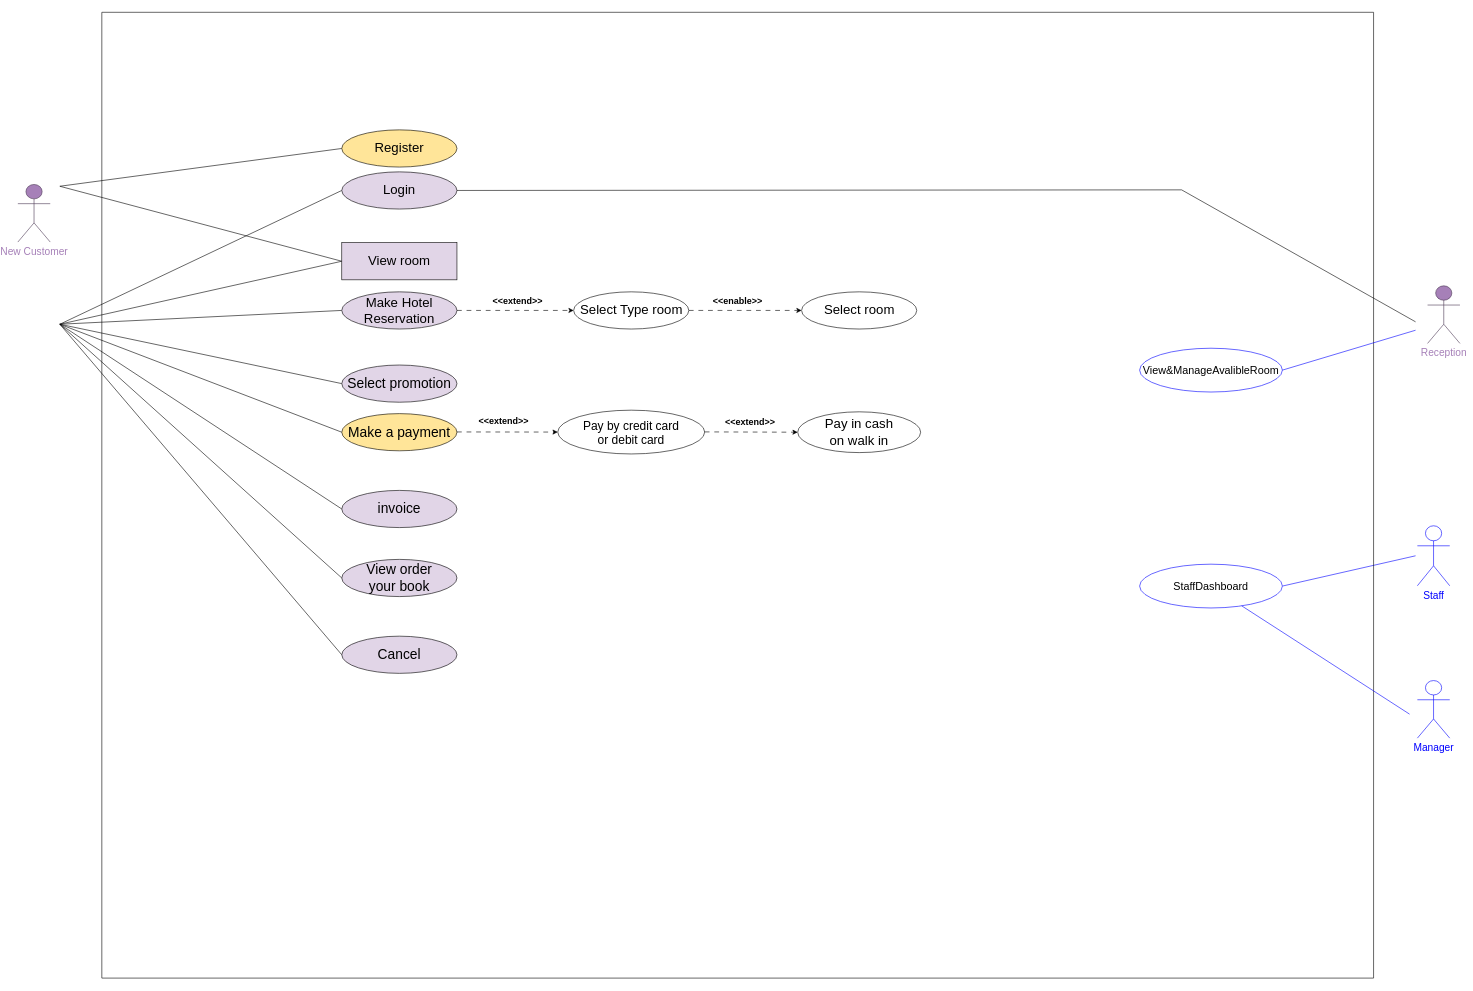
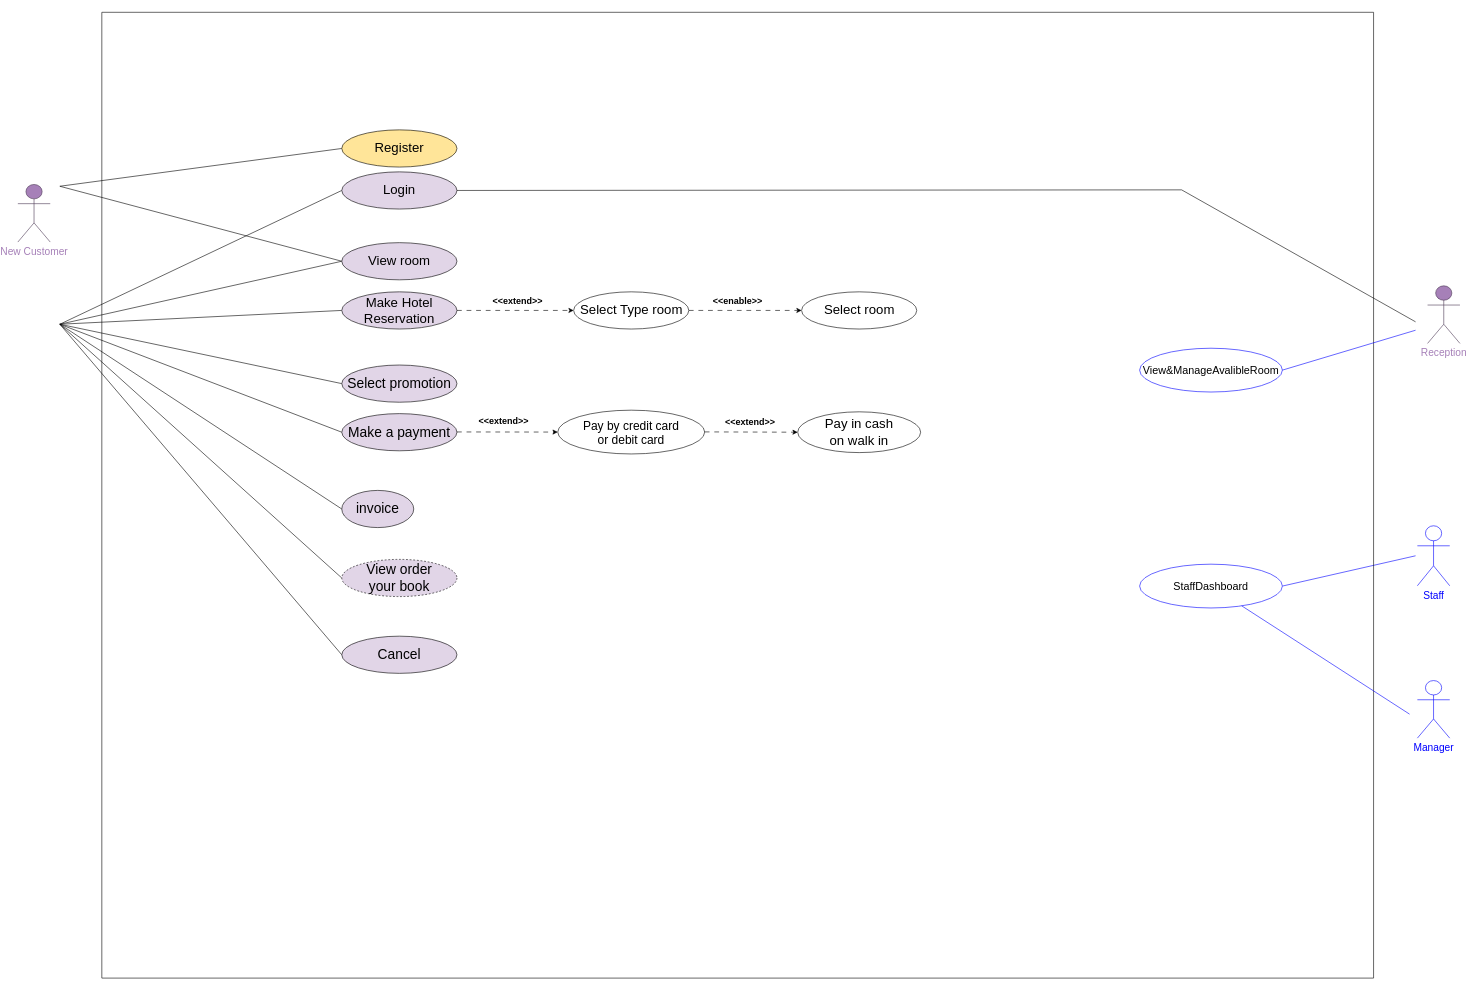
(399, 261) -> (399, 261)
(399, 432) -> (399, 432)
(399, 509) -> (378, 509)
(399, 578) -> (399, 578)
